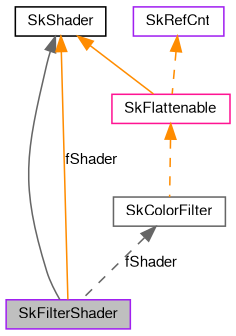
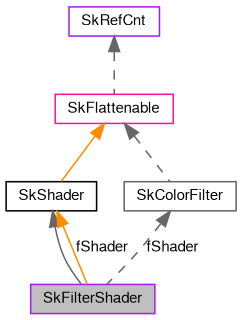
(122, 70) -> (78, 159)
(174, 73) -> (114, 73)
(170, 168) -> (152, 159)
